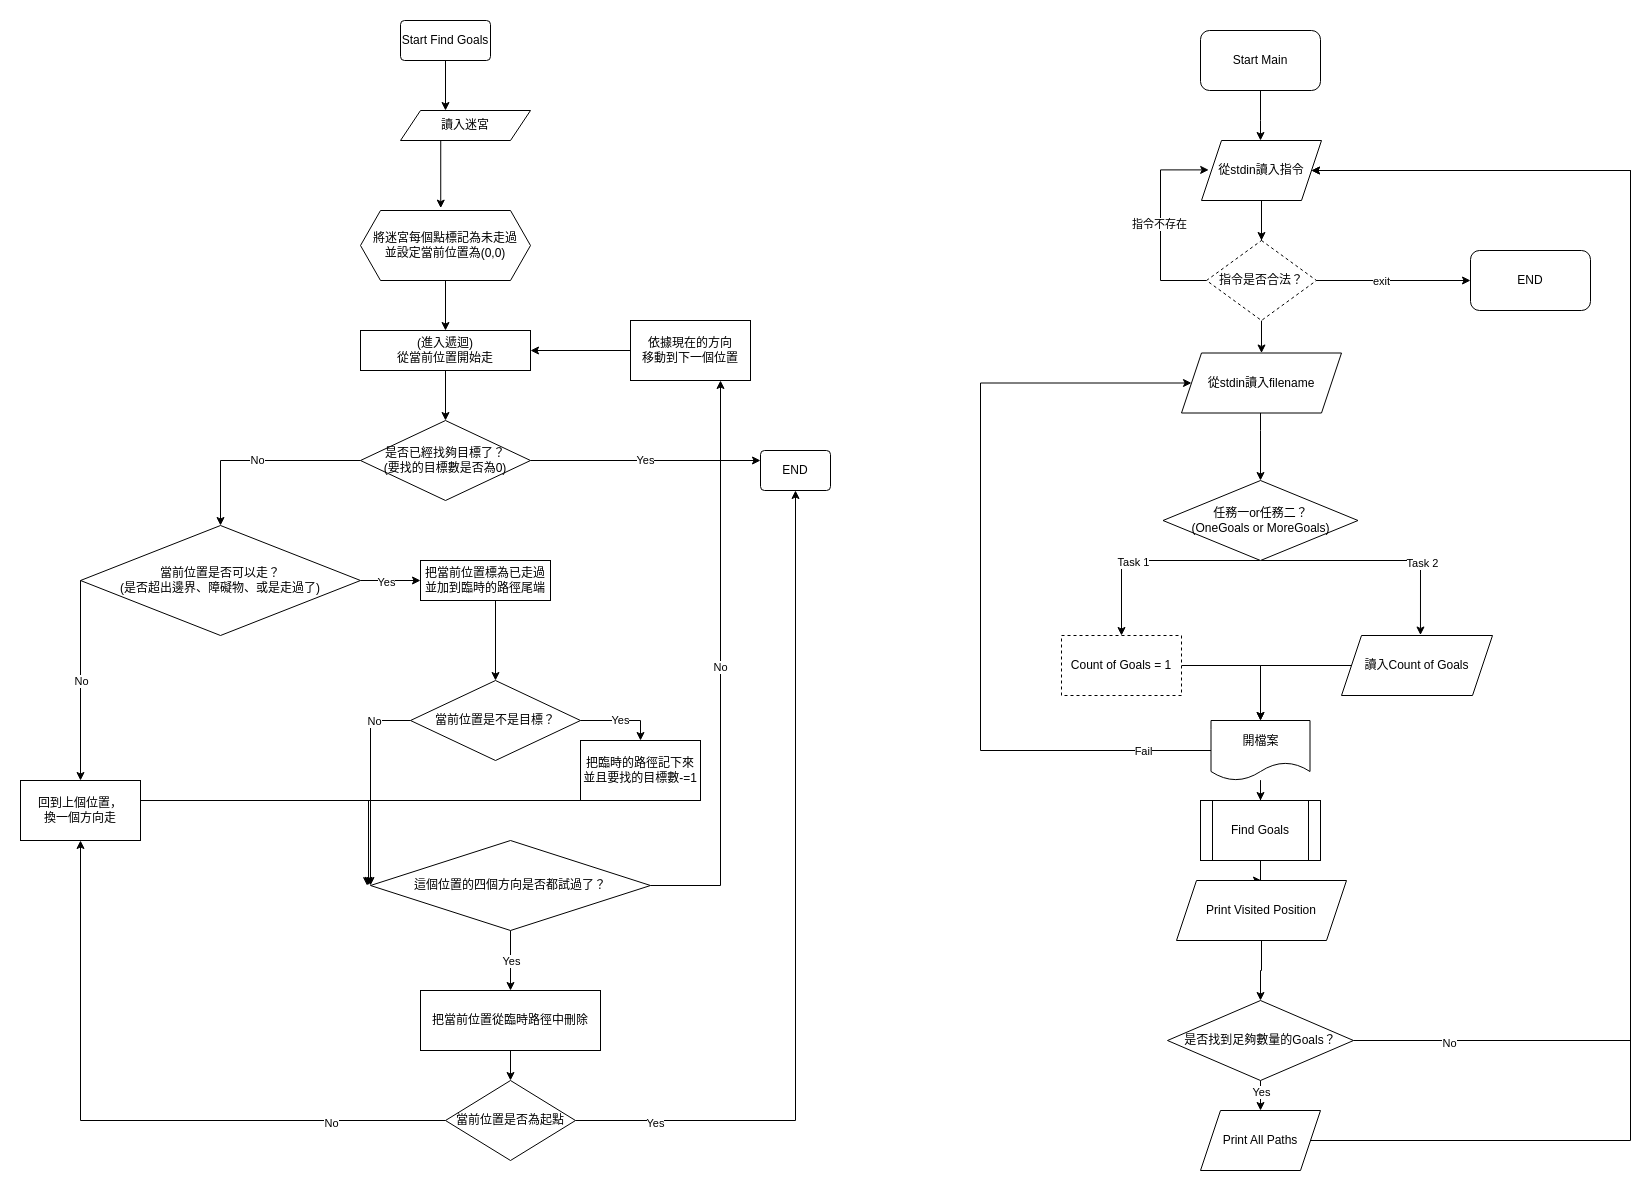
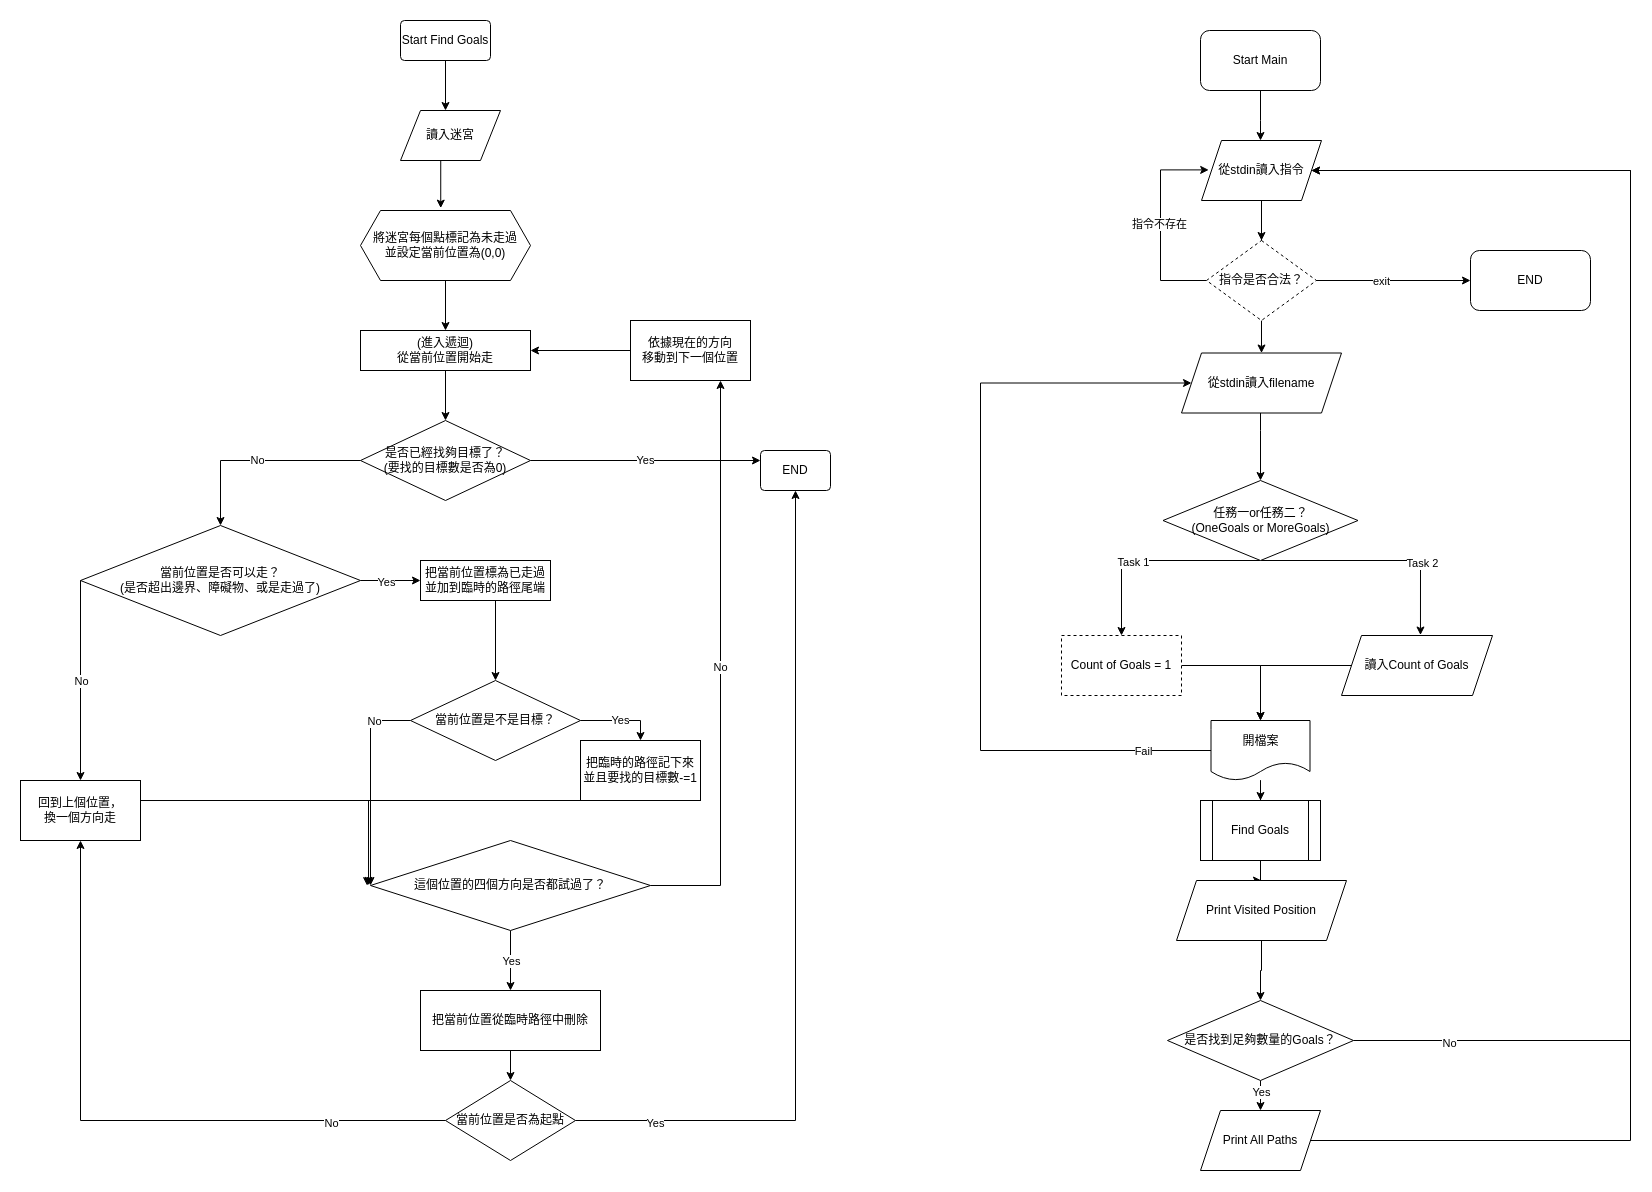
(466, 126) -> (451, 136)
